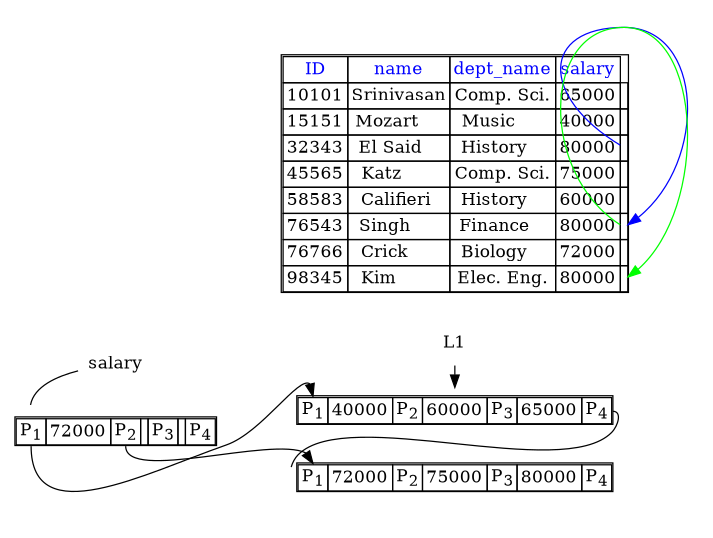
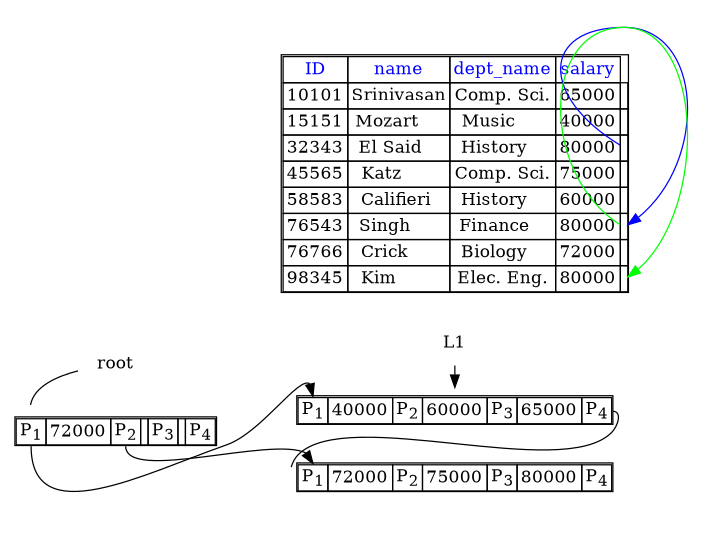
(116, 364) -> (116, 364)
